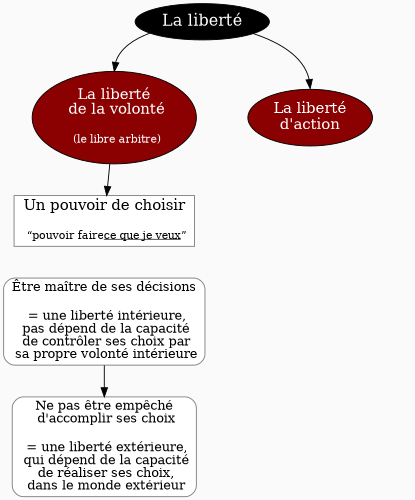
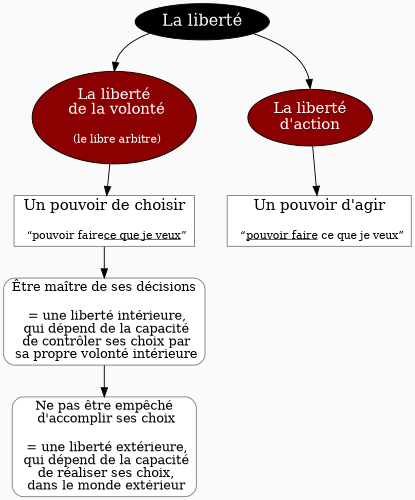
none -> (319, 221)
none -> (104, 258)
(104, 329) -> (104, 329)
